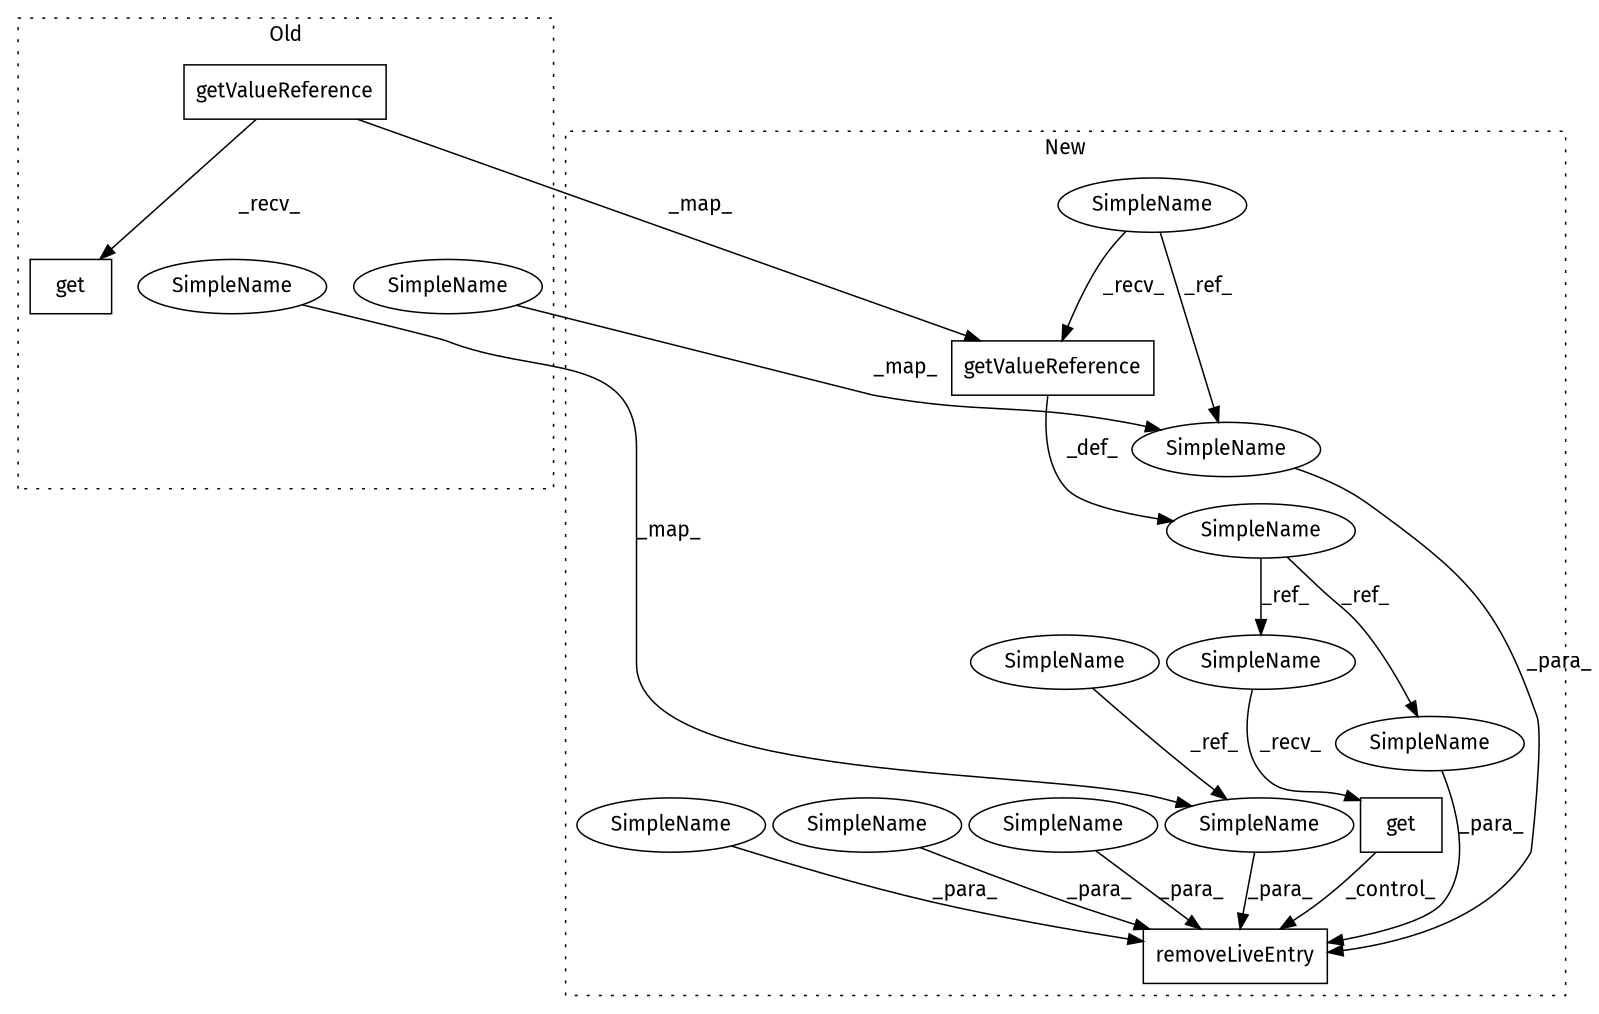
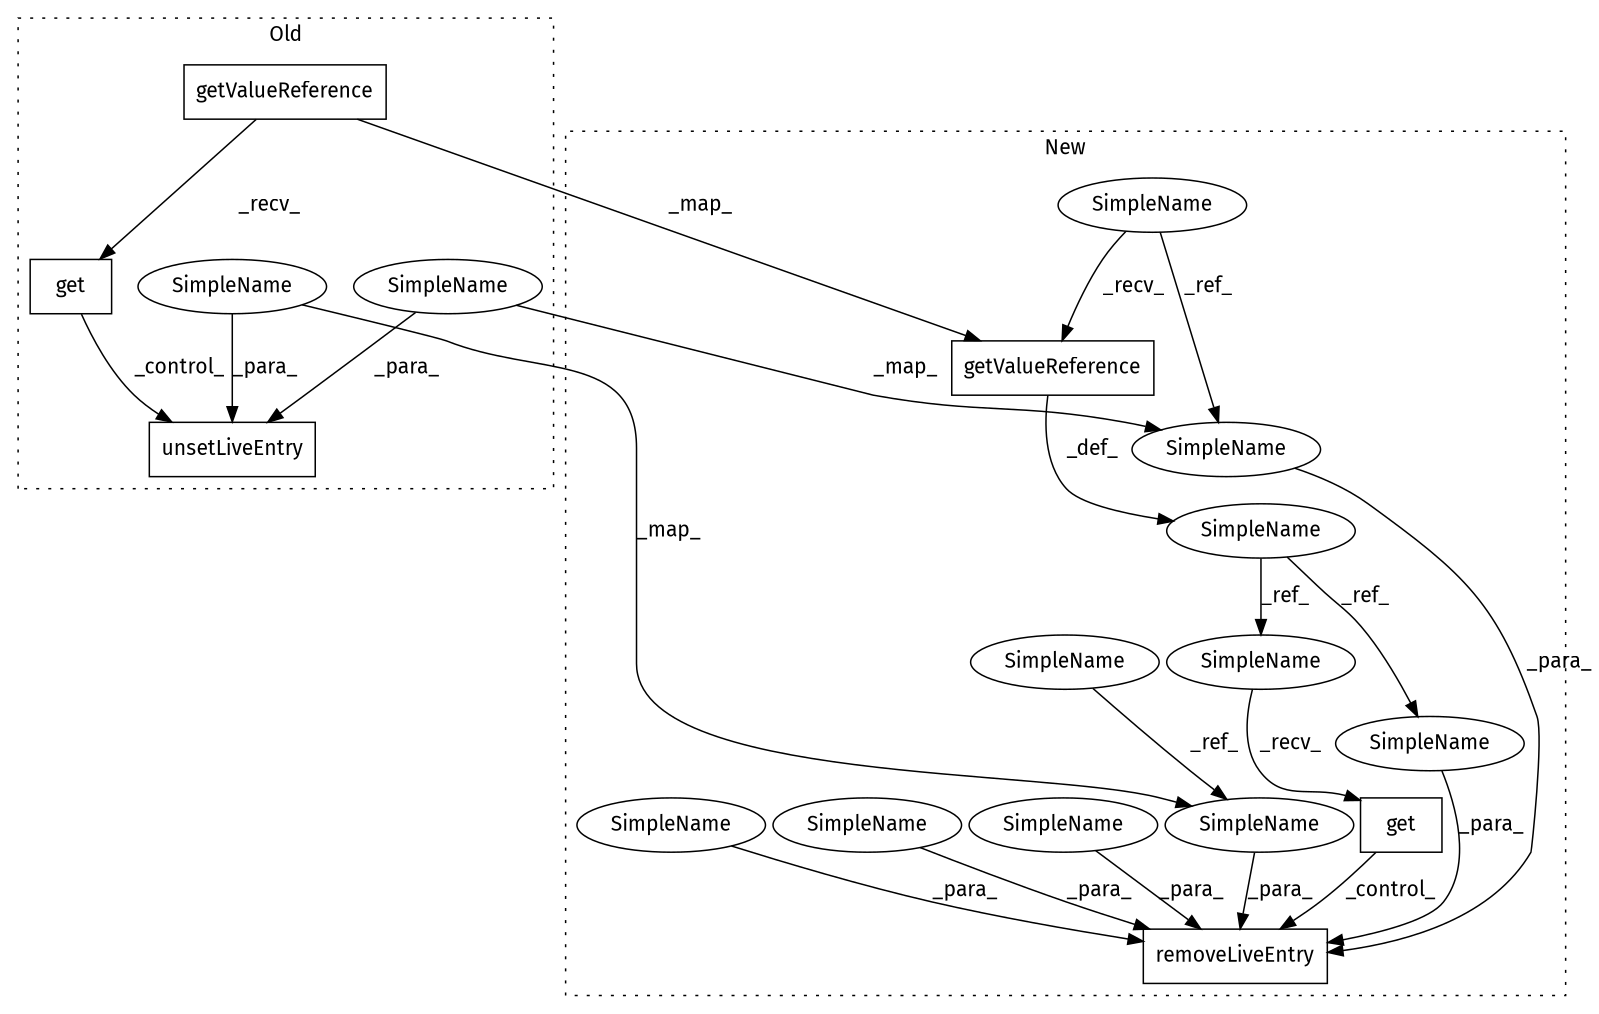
none -> (232, 449)
